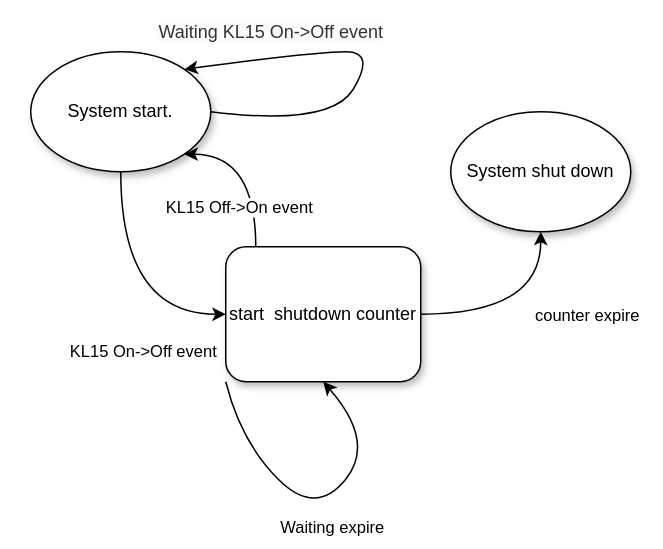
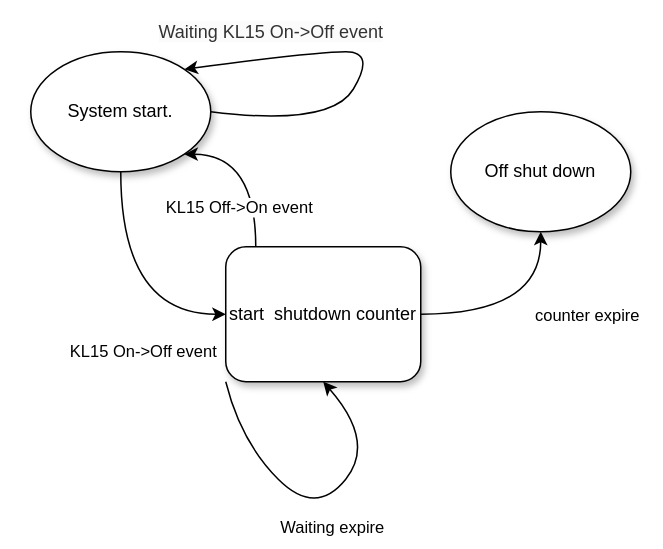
(541, 172) -> (541, 172)
